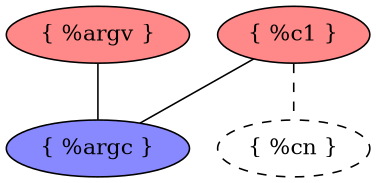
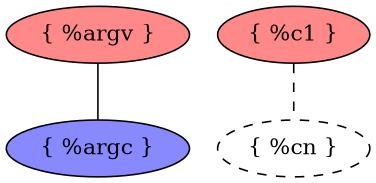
(208, 85) -> none
